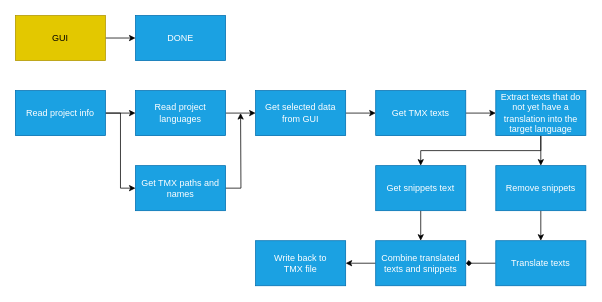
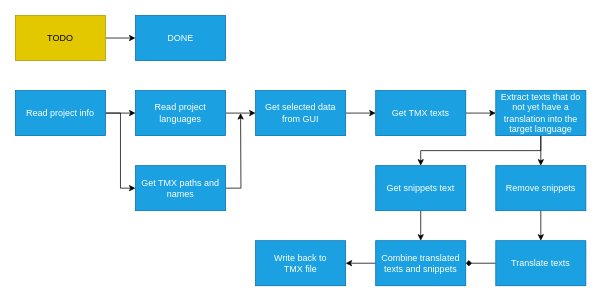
(60, 38) -> (60, 38)
